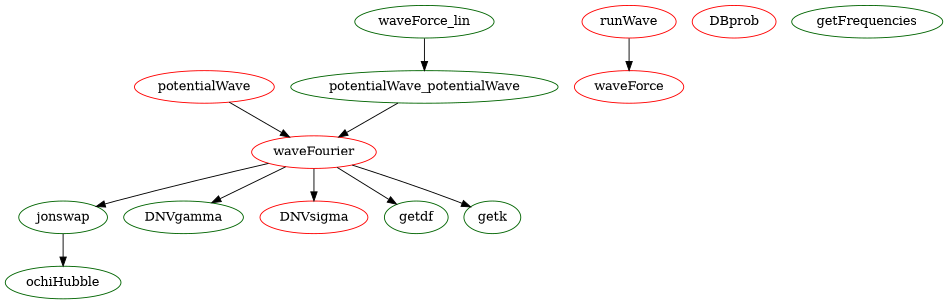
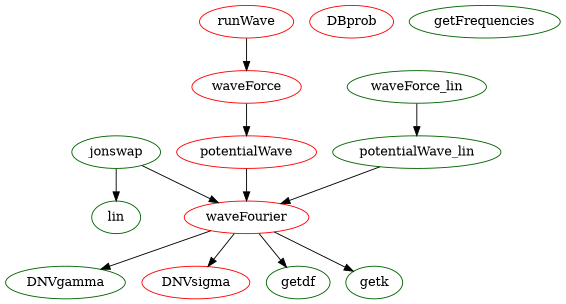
(424, 87) -> (417, 152)
none -> (247, 115)
(187, 183) -> (176, 182)
(63, 283) -> (116, 217)
